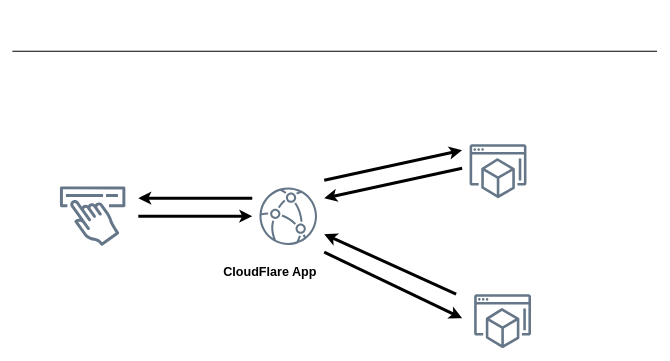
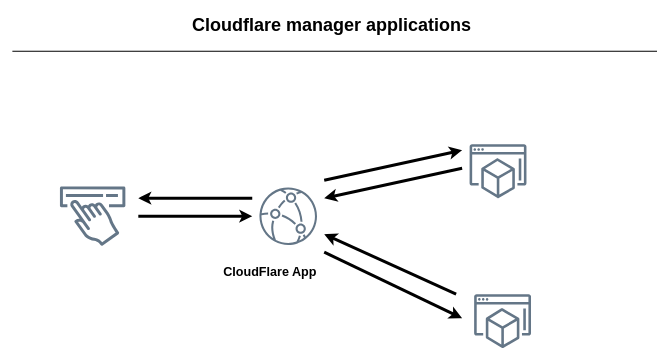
none -> (338, 24)
